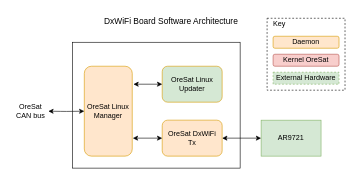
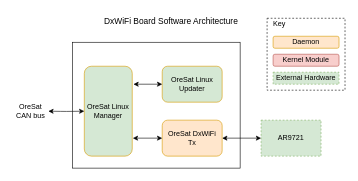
(306, 60) -> (306, 60)
(108, 111) -> (108, 111)
(291, 138) -> (291, 138)
